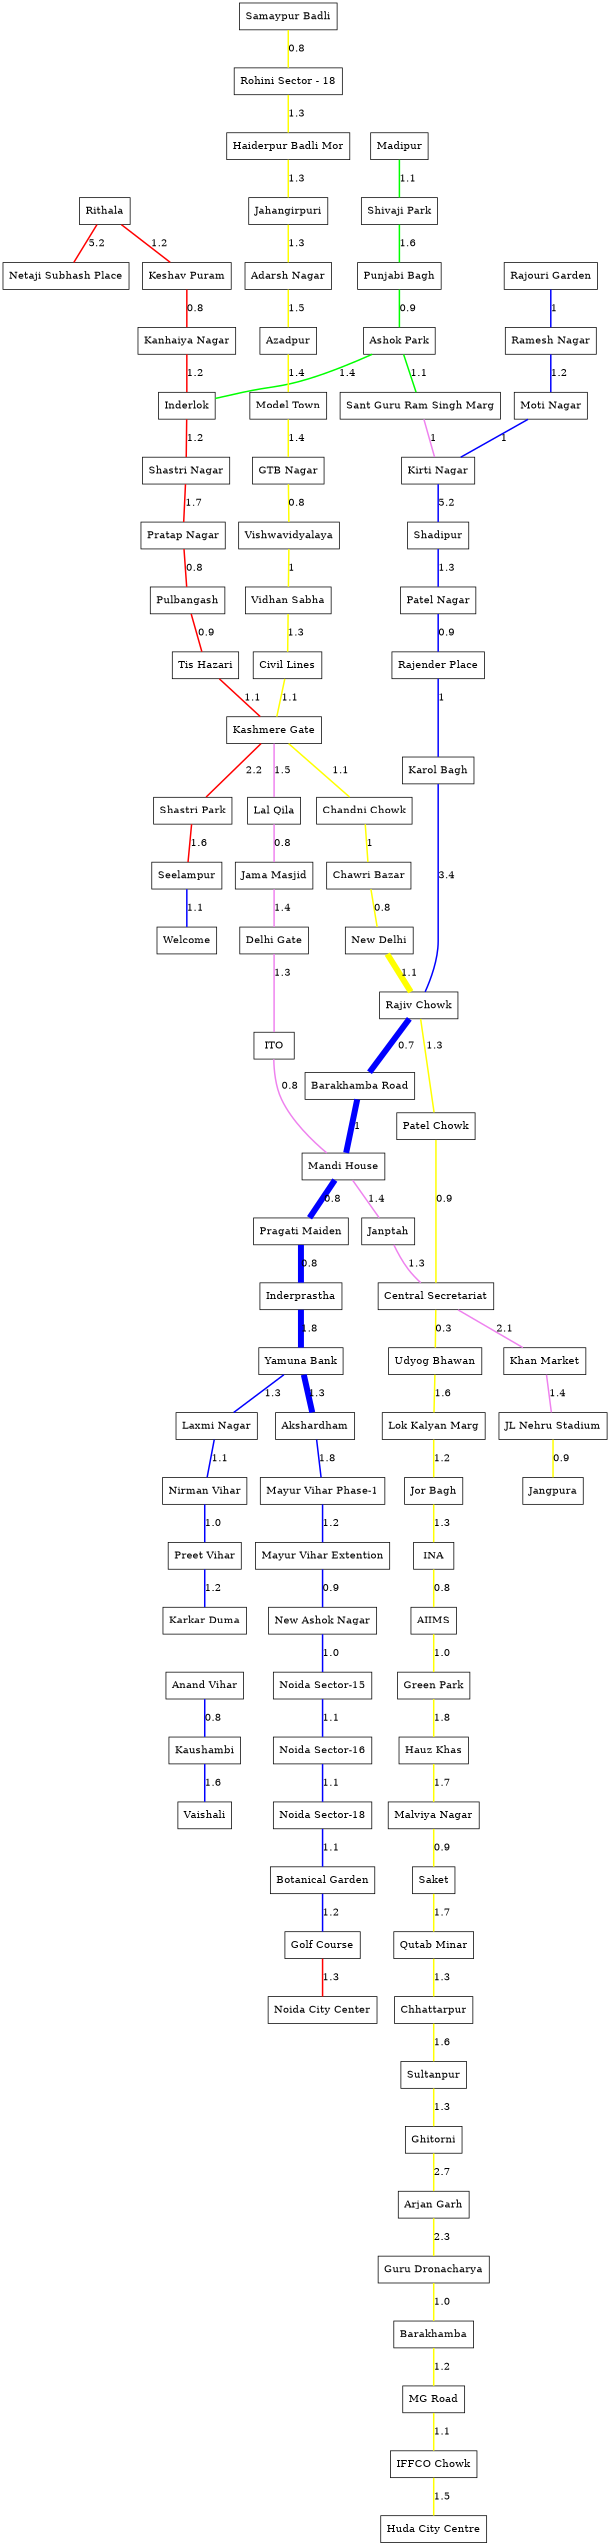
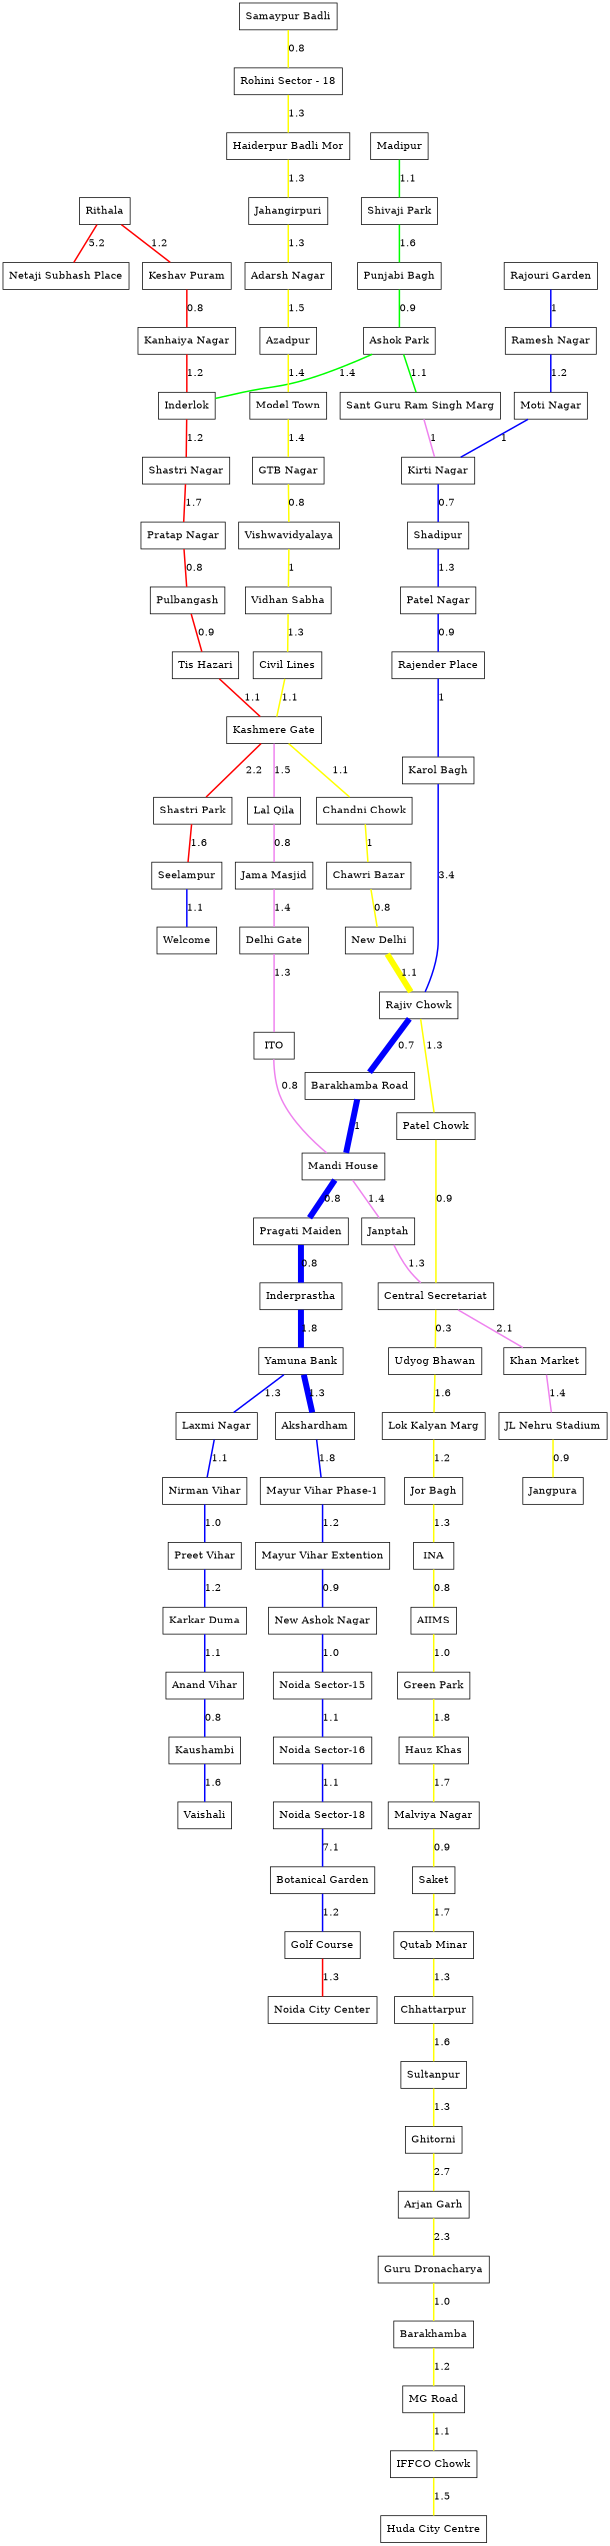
(447, 503) -> (447, 503)
none -> (205, 1653)
(331, 1848) -> (331, 1848)
